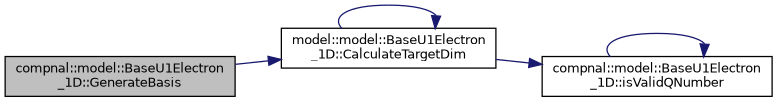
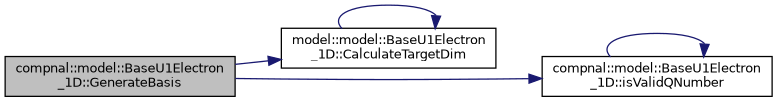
(513, 61) -> (382, 80)
